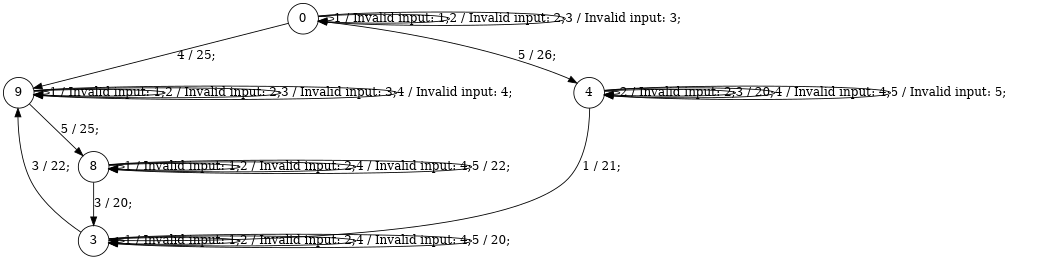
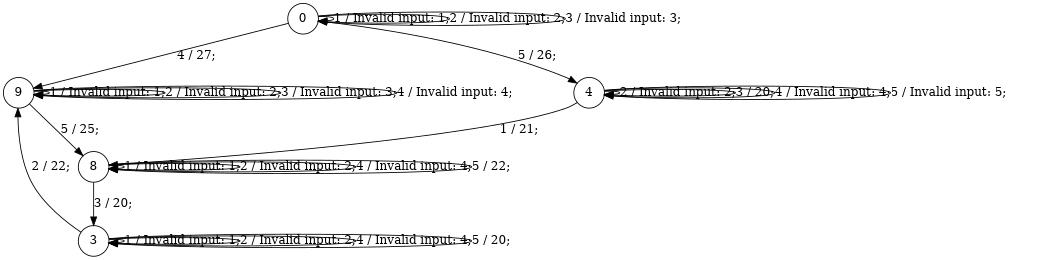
(197, 56) -> (197, 56)
(51, 167) -> (51, 167)
(385, 230) -> (349, 145)
